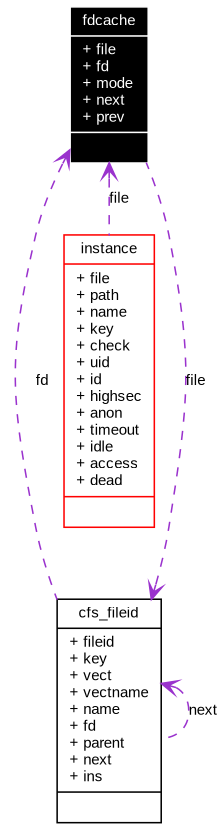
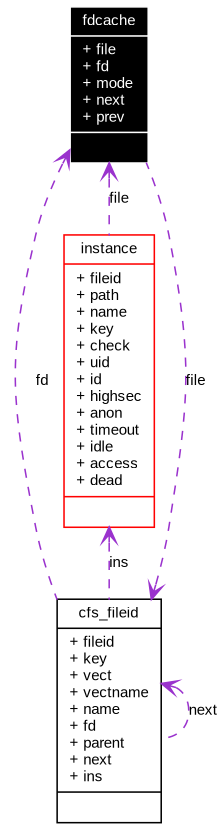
(93, 279) -> (99, 279)
none -> (109, 571)
